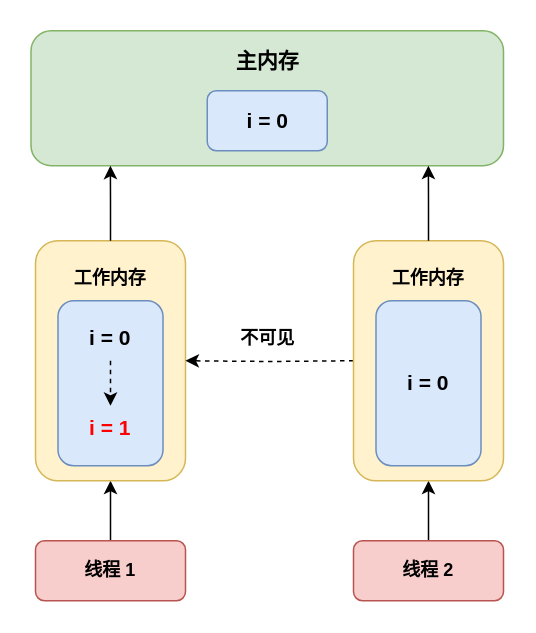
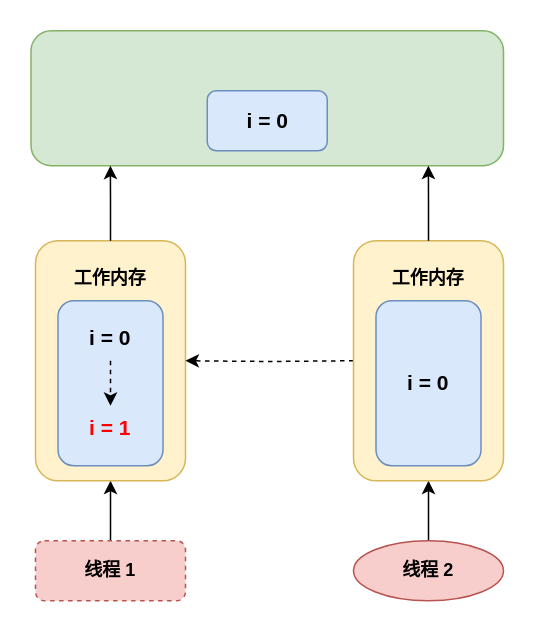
(267, 61) -> none
(267, 338) -> none
(110, 571) -> (110, 571)
(428, 571) -> (428, 571)
